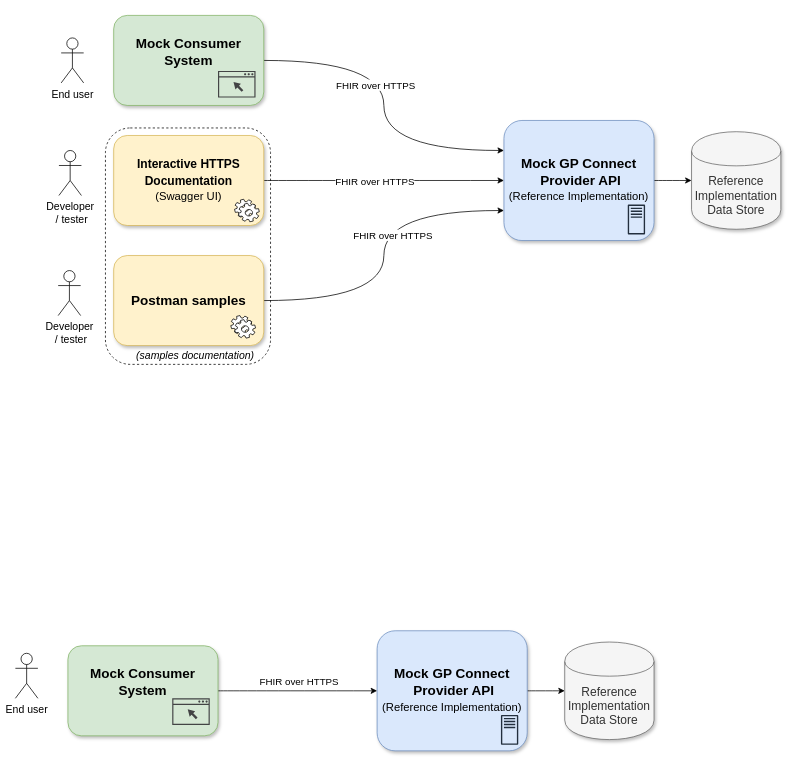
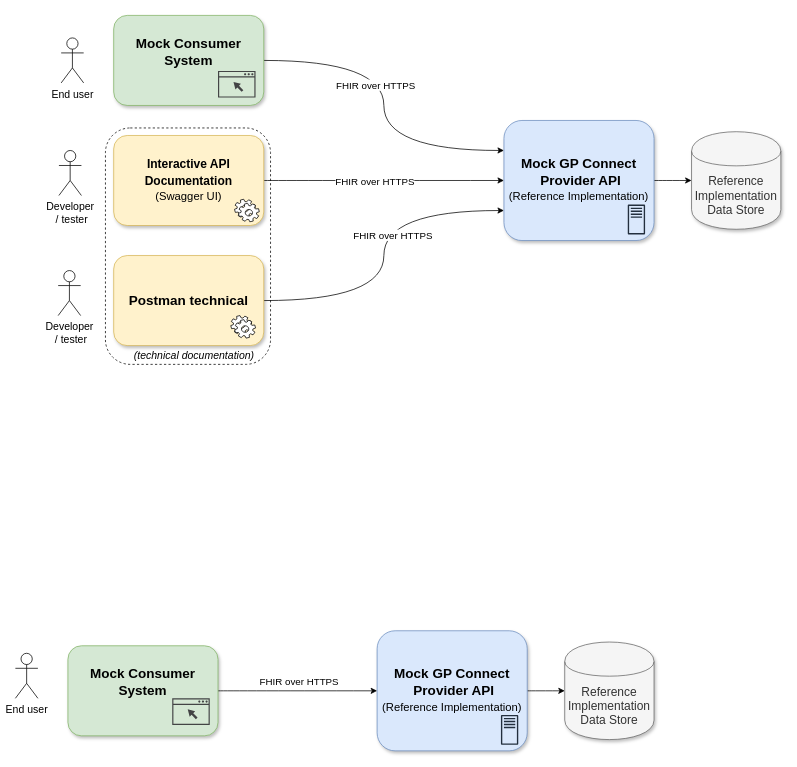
(189, 180) -> (189, 180)
(189, 300) -> (189, 300)
(214, 356) -> (211, 356)
